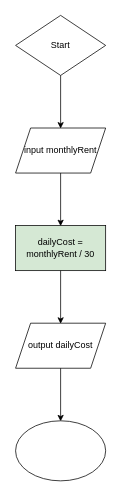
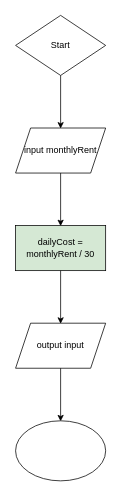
(60, 345) -> (60, 345)
